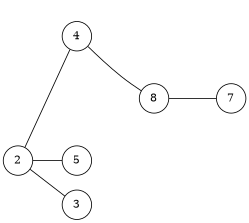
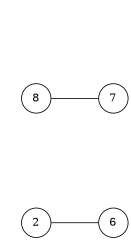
(77, 36) -> none
(77, 161) -> none
(77, 205) -> (113, 223)
